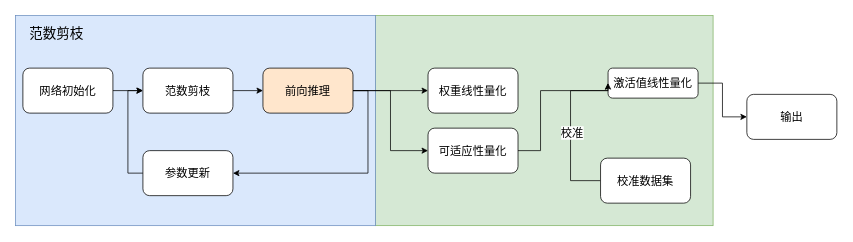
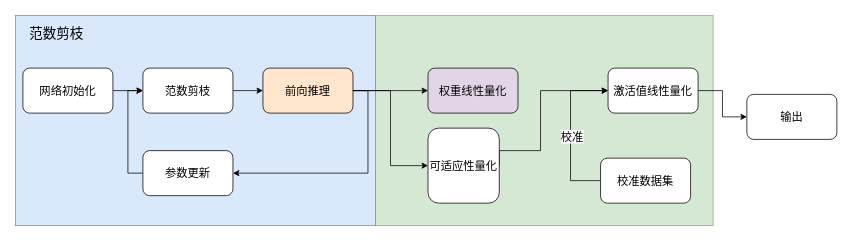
(653, 83) -> (653, 90)
(473, 90) -> (473, 90)
(473, 150) -> (464, 165)
